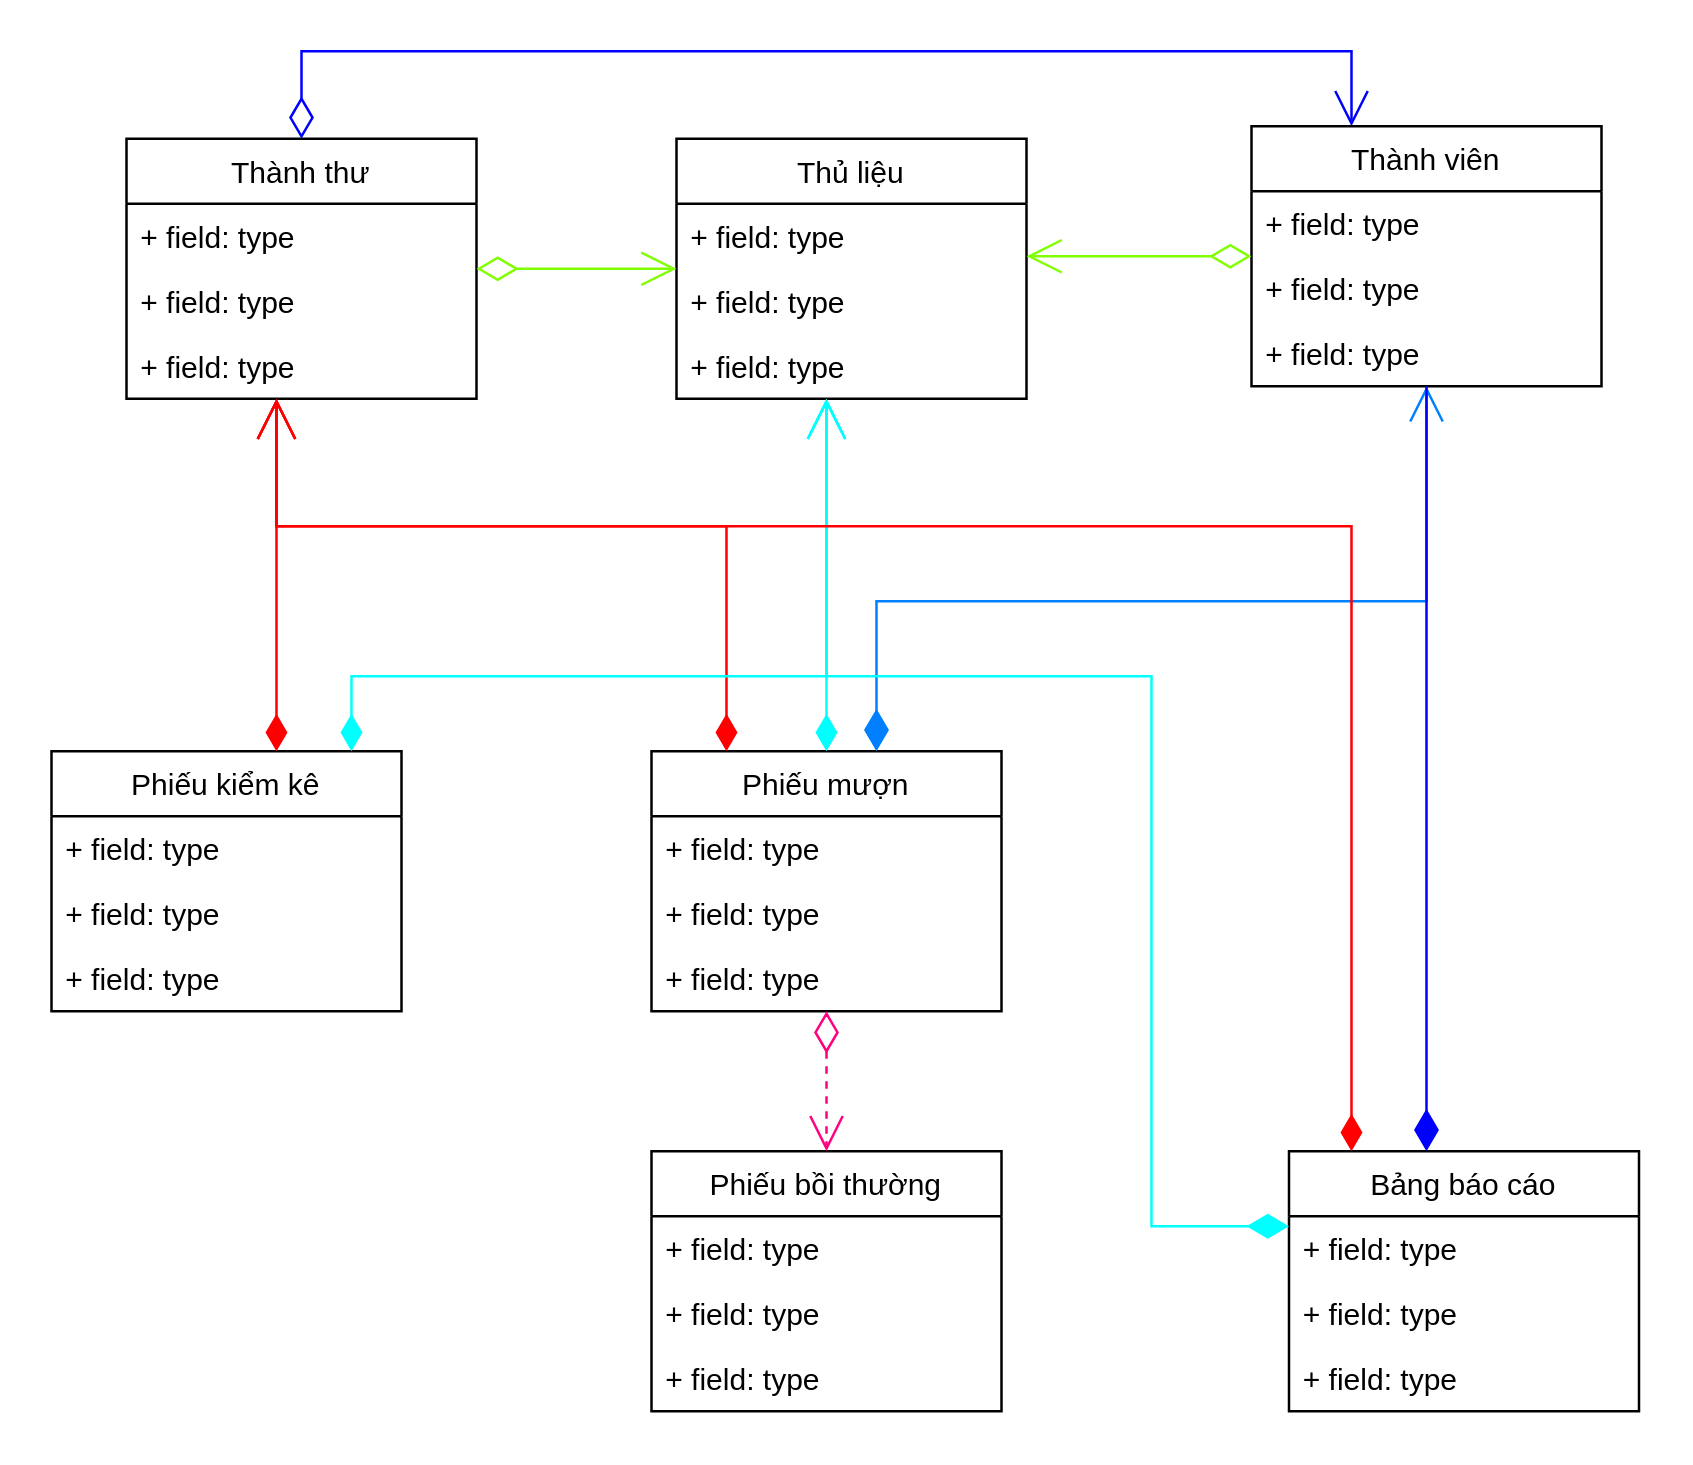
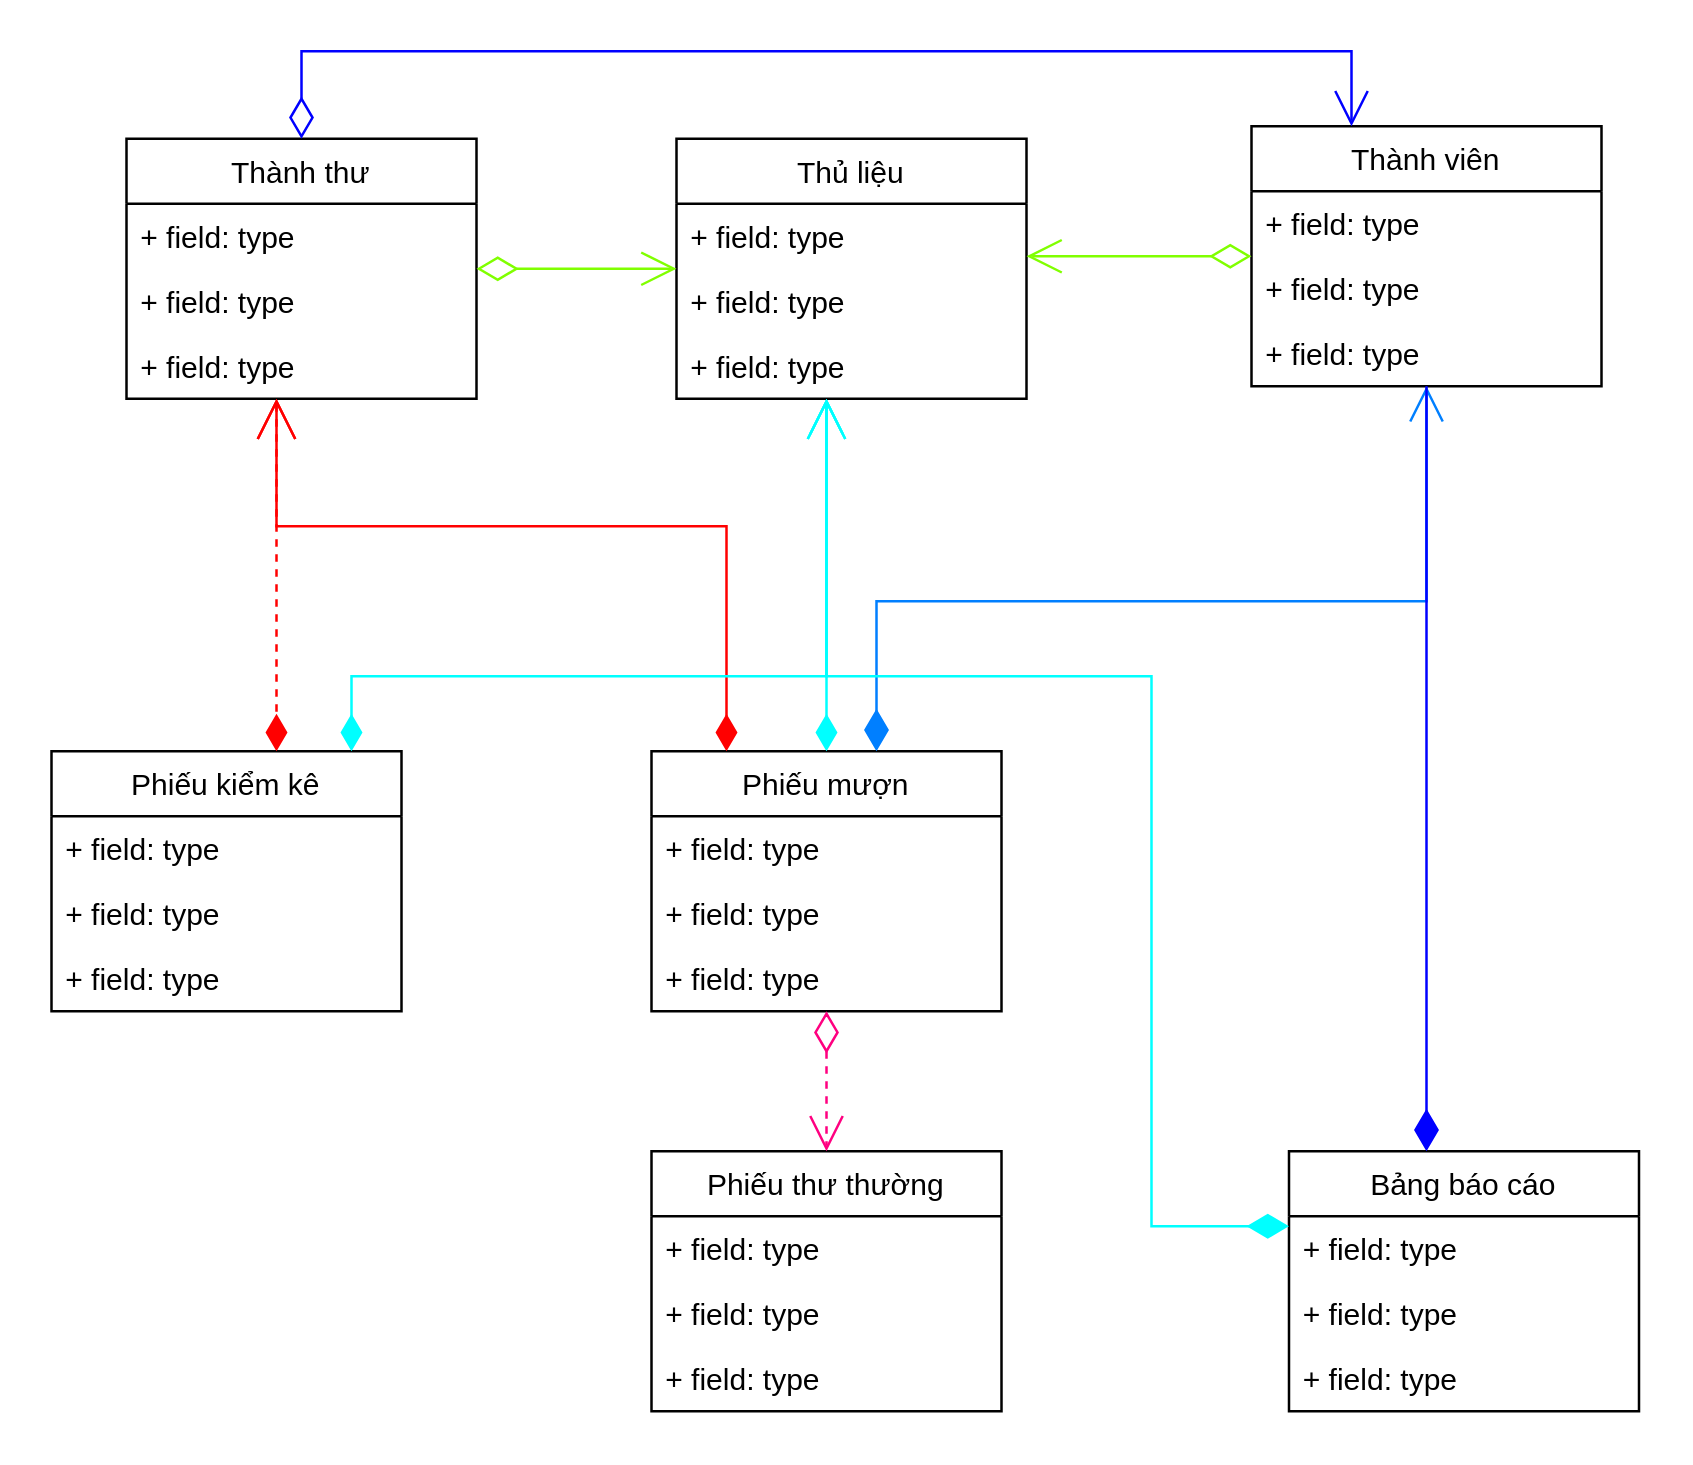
(1126, 526) -> none
(276, 623) -> (276, 623)
(825, 1185) -> (825, 1185)
